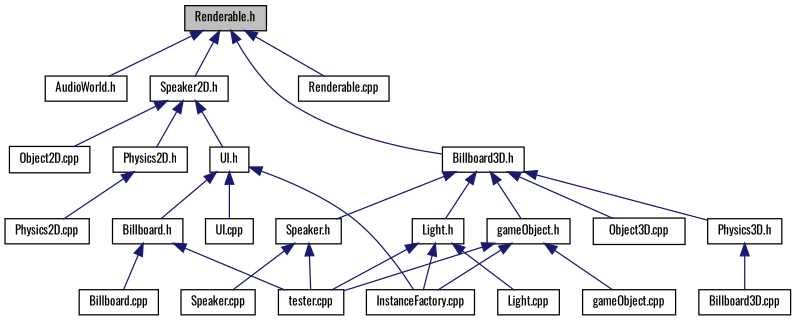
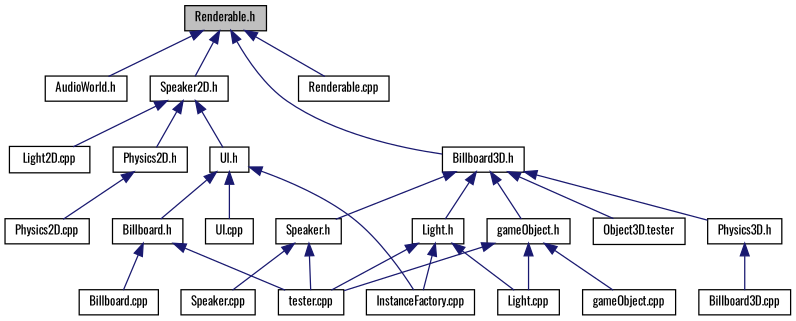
(50, 160) -> (50, 160)
(639, 231) -> (639, 231)
(469, 270) -> (529, 273)
